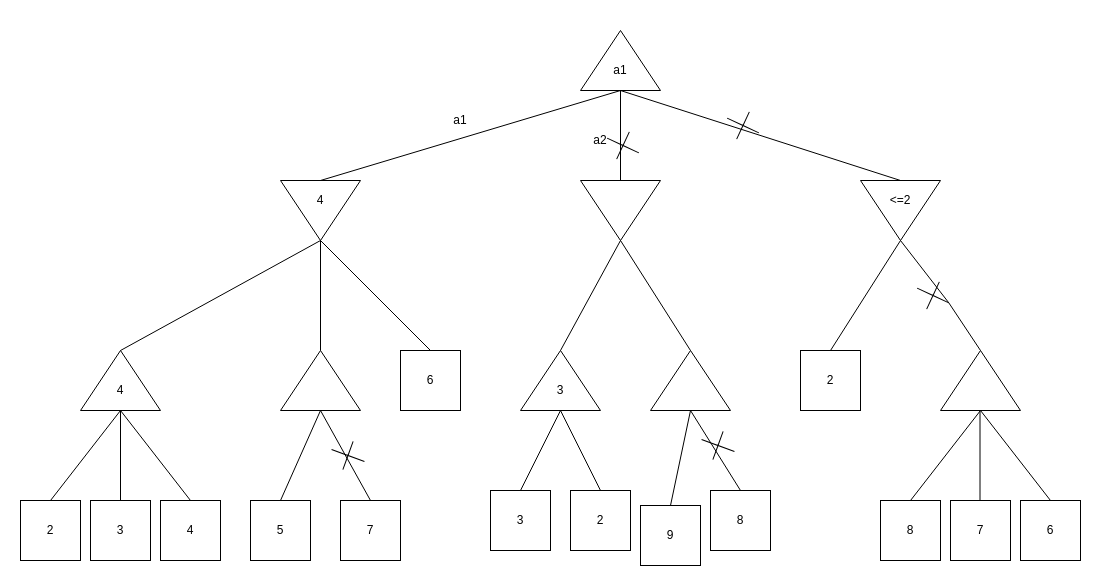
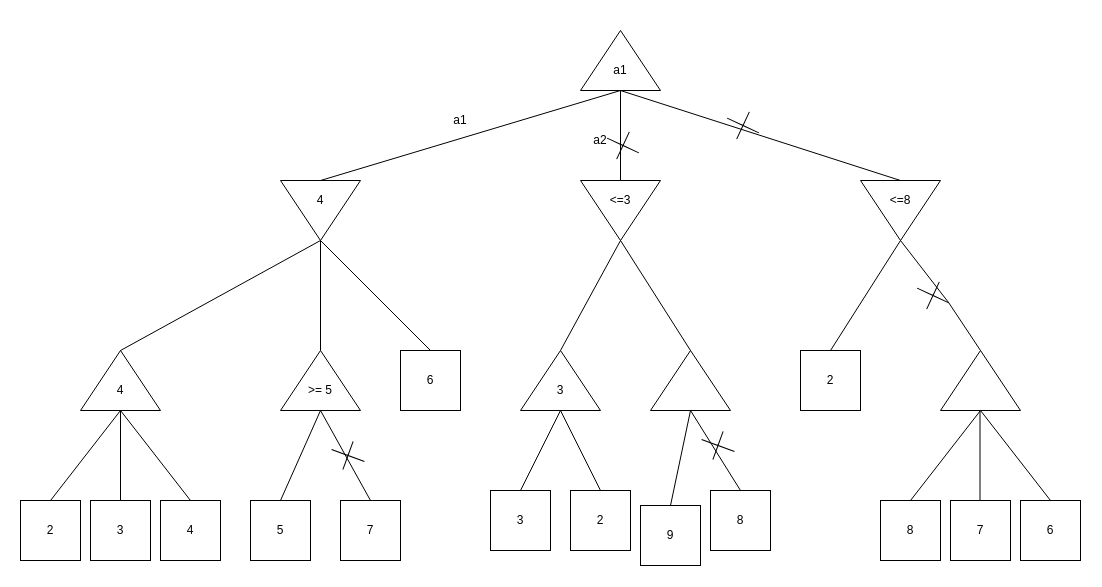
none -> (621, 201)
(901, 201) -> (901, 201)
none -> (321, 391)
